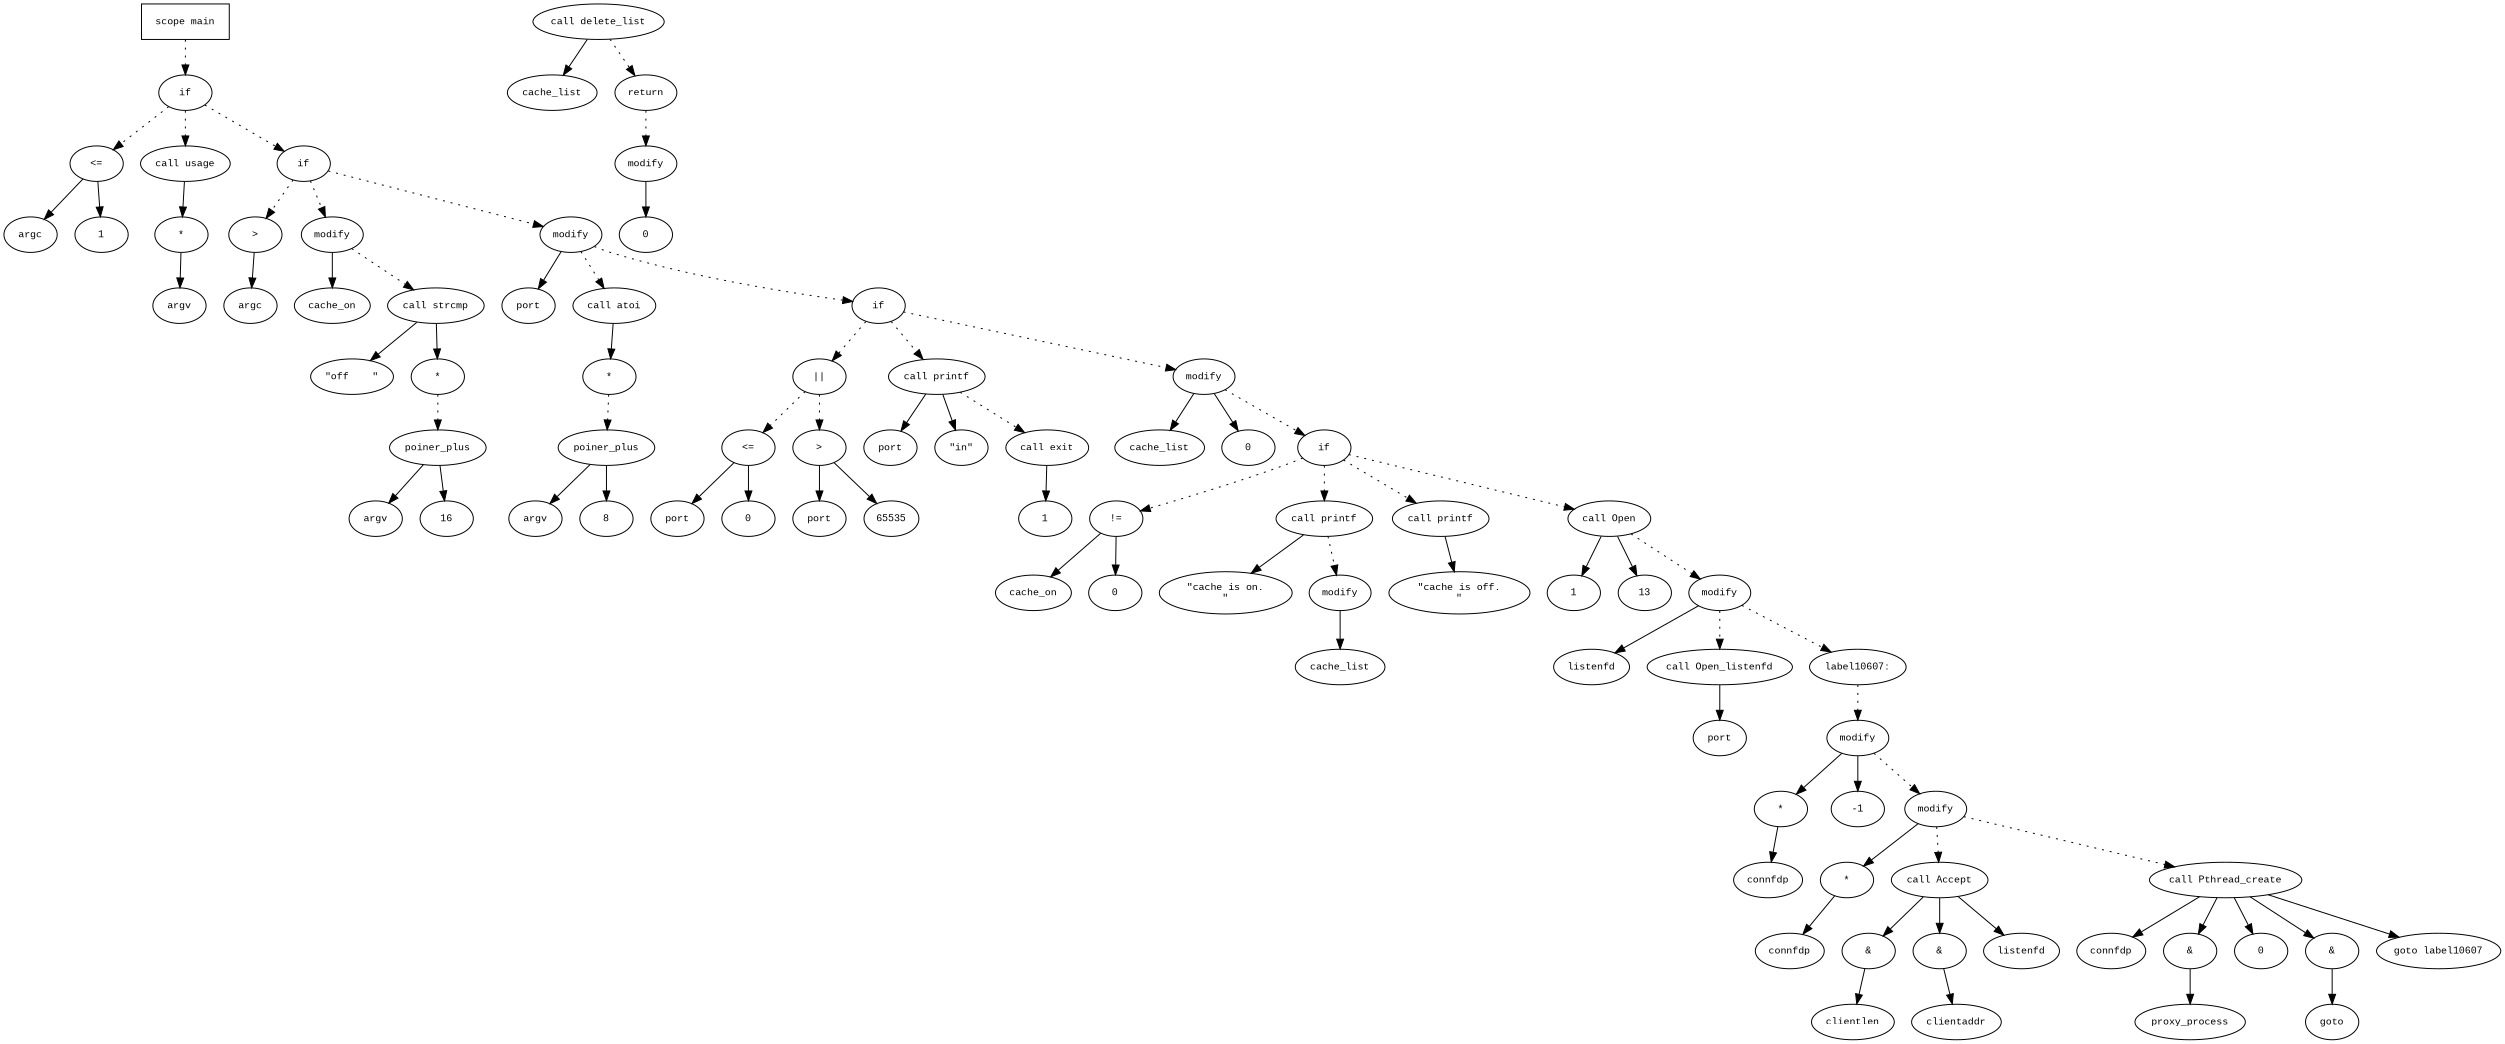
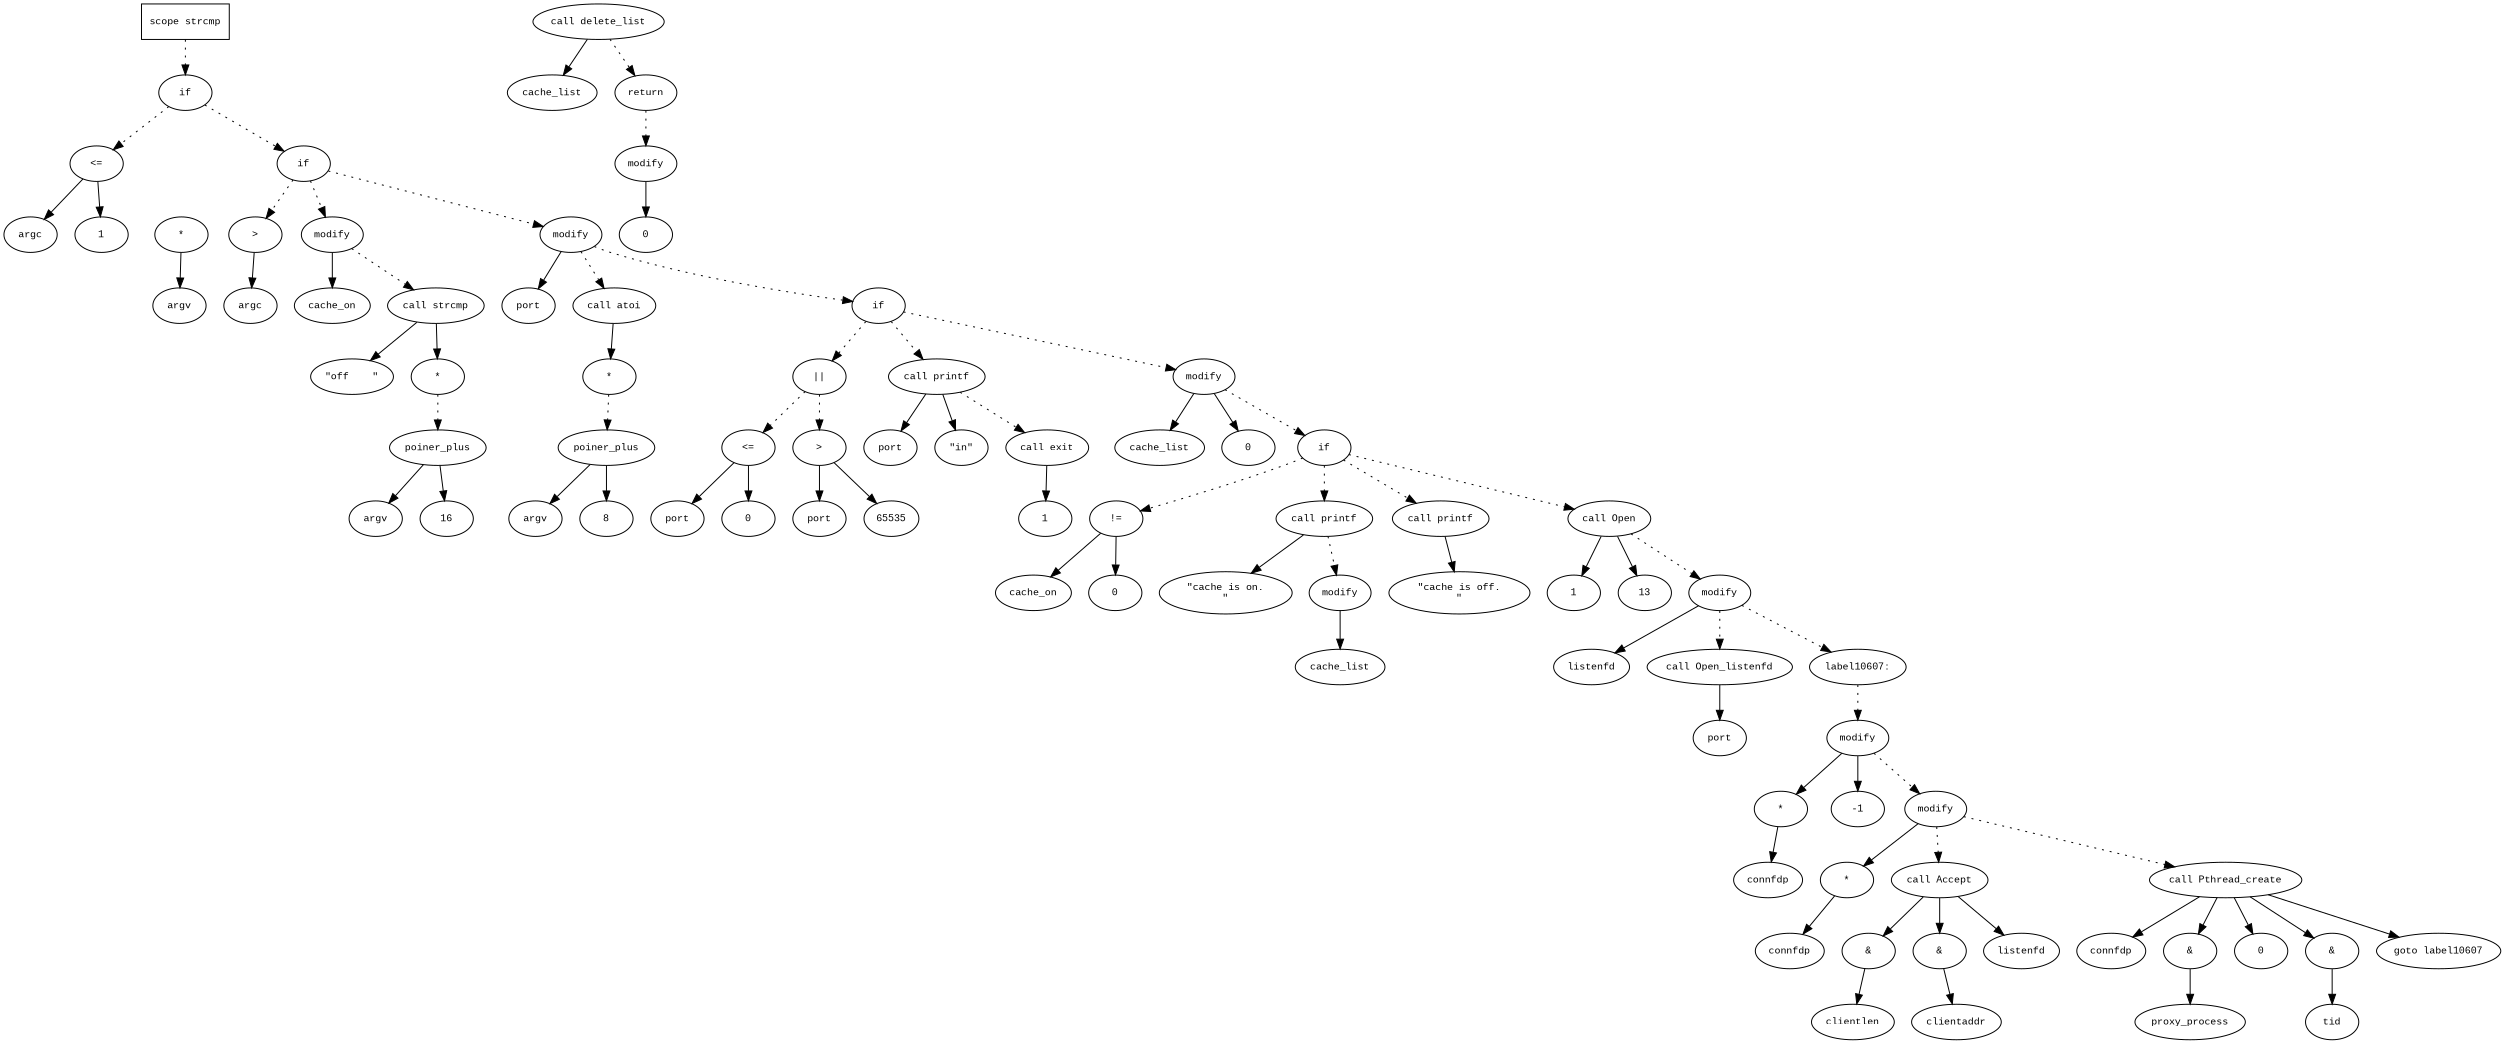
(185, 22) -> (185, 22)
(185, 164) -> none
(2332, 1022) -> (2332, 1022)
